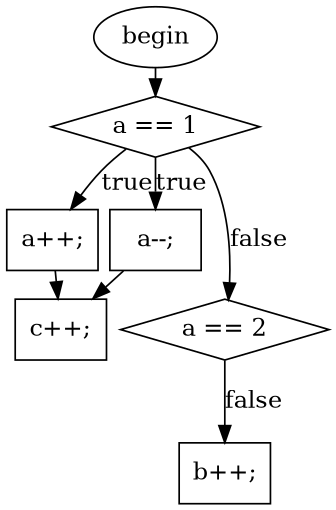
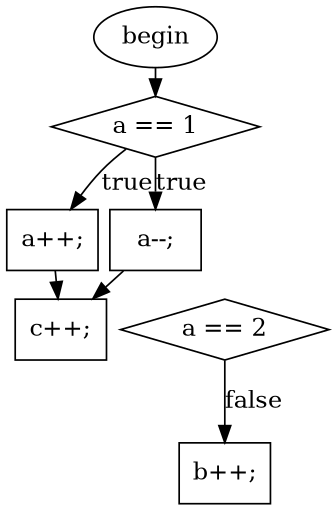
(224, 210) -> none
